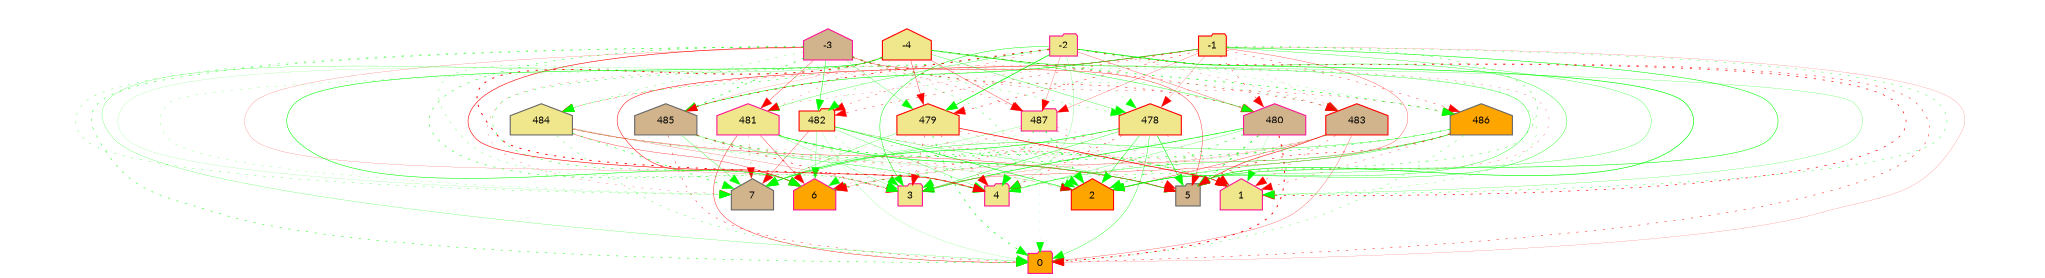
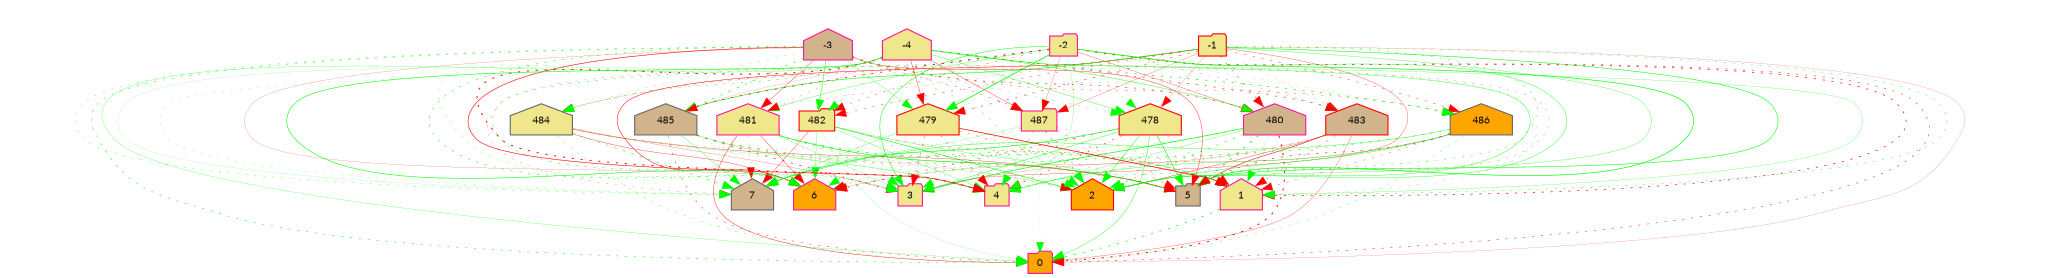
(907, 46) -> (907, 46)
(965, 201) -> (1143, 236)
